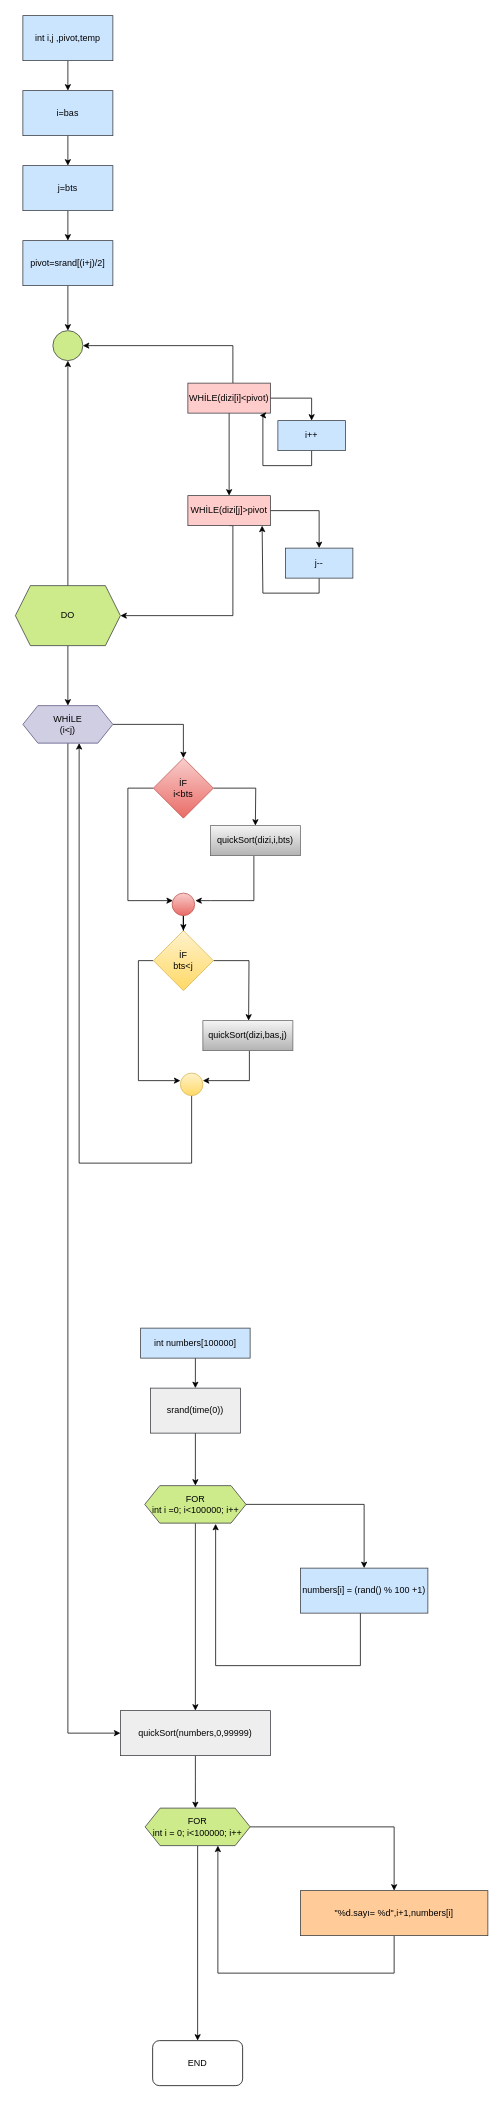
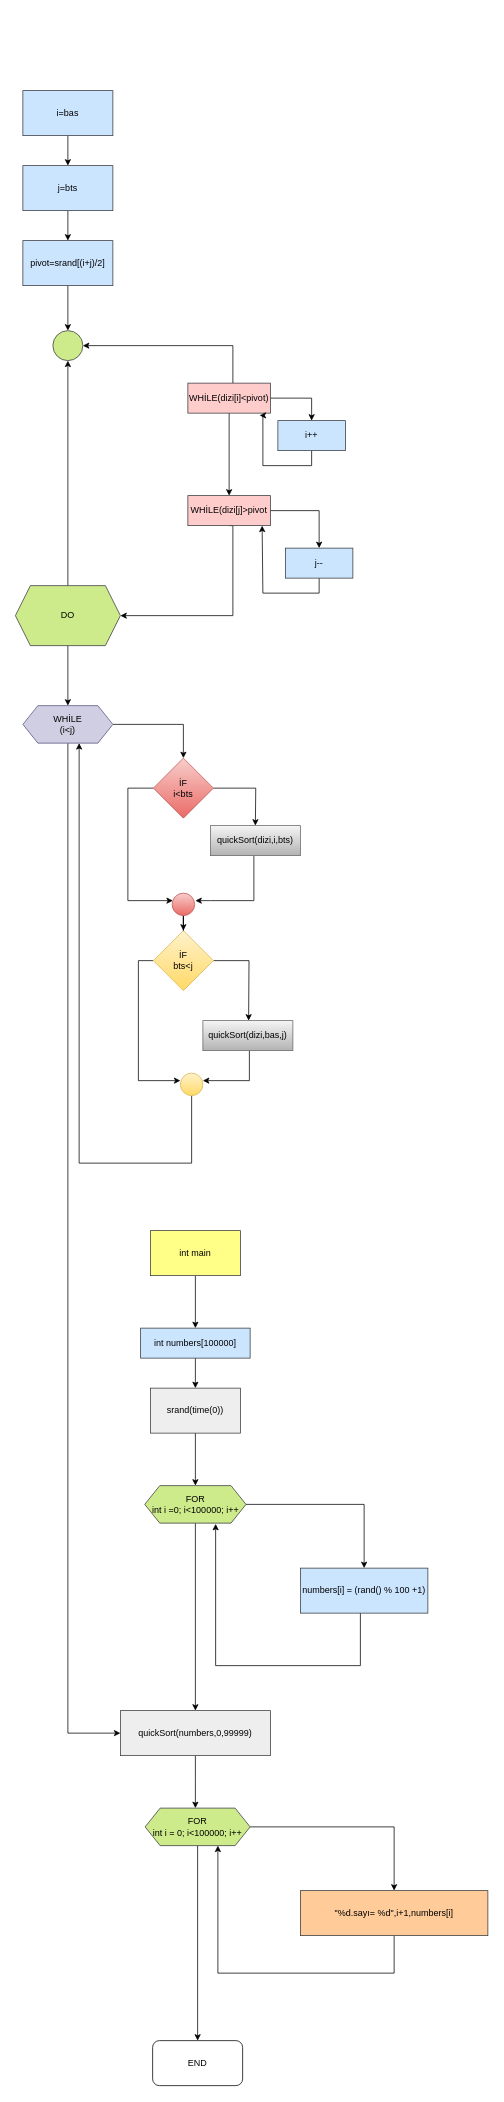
(68, 38) -> none
(68, 84) -> none
none -> (195, 1253)
none -> (195, 1299)
